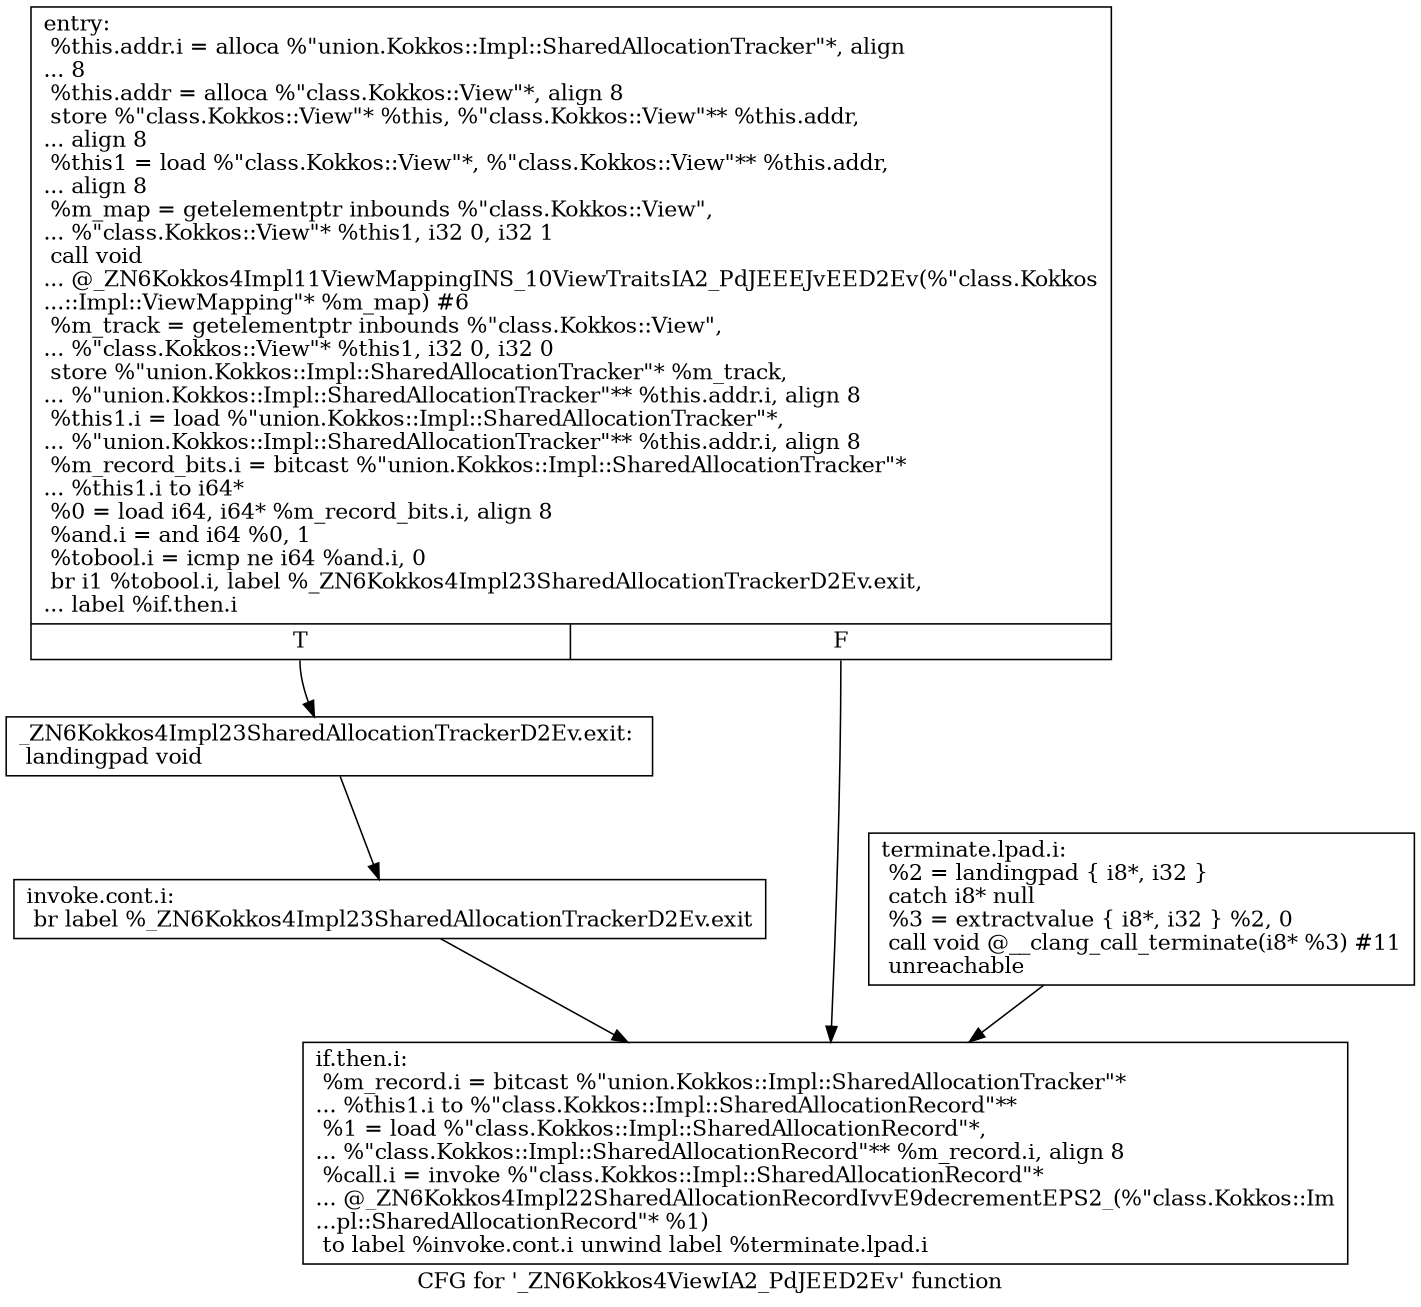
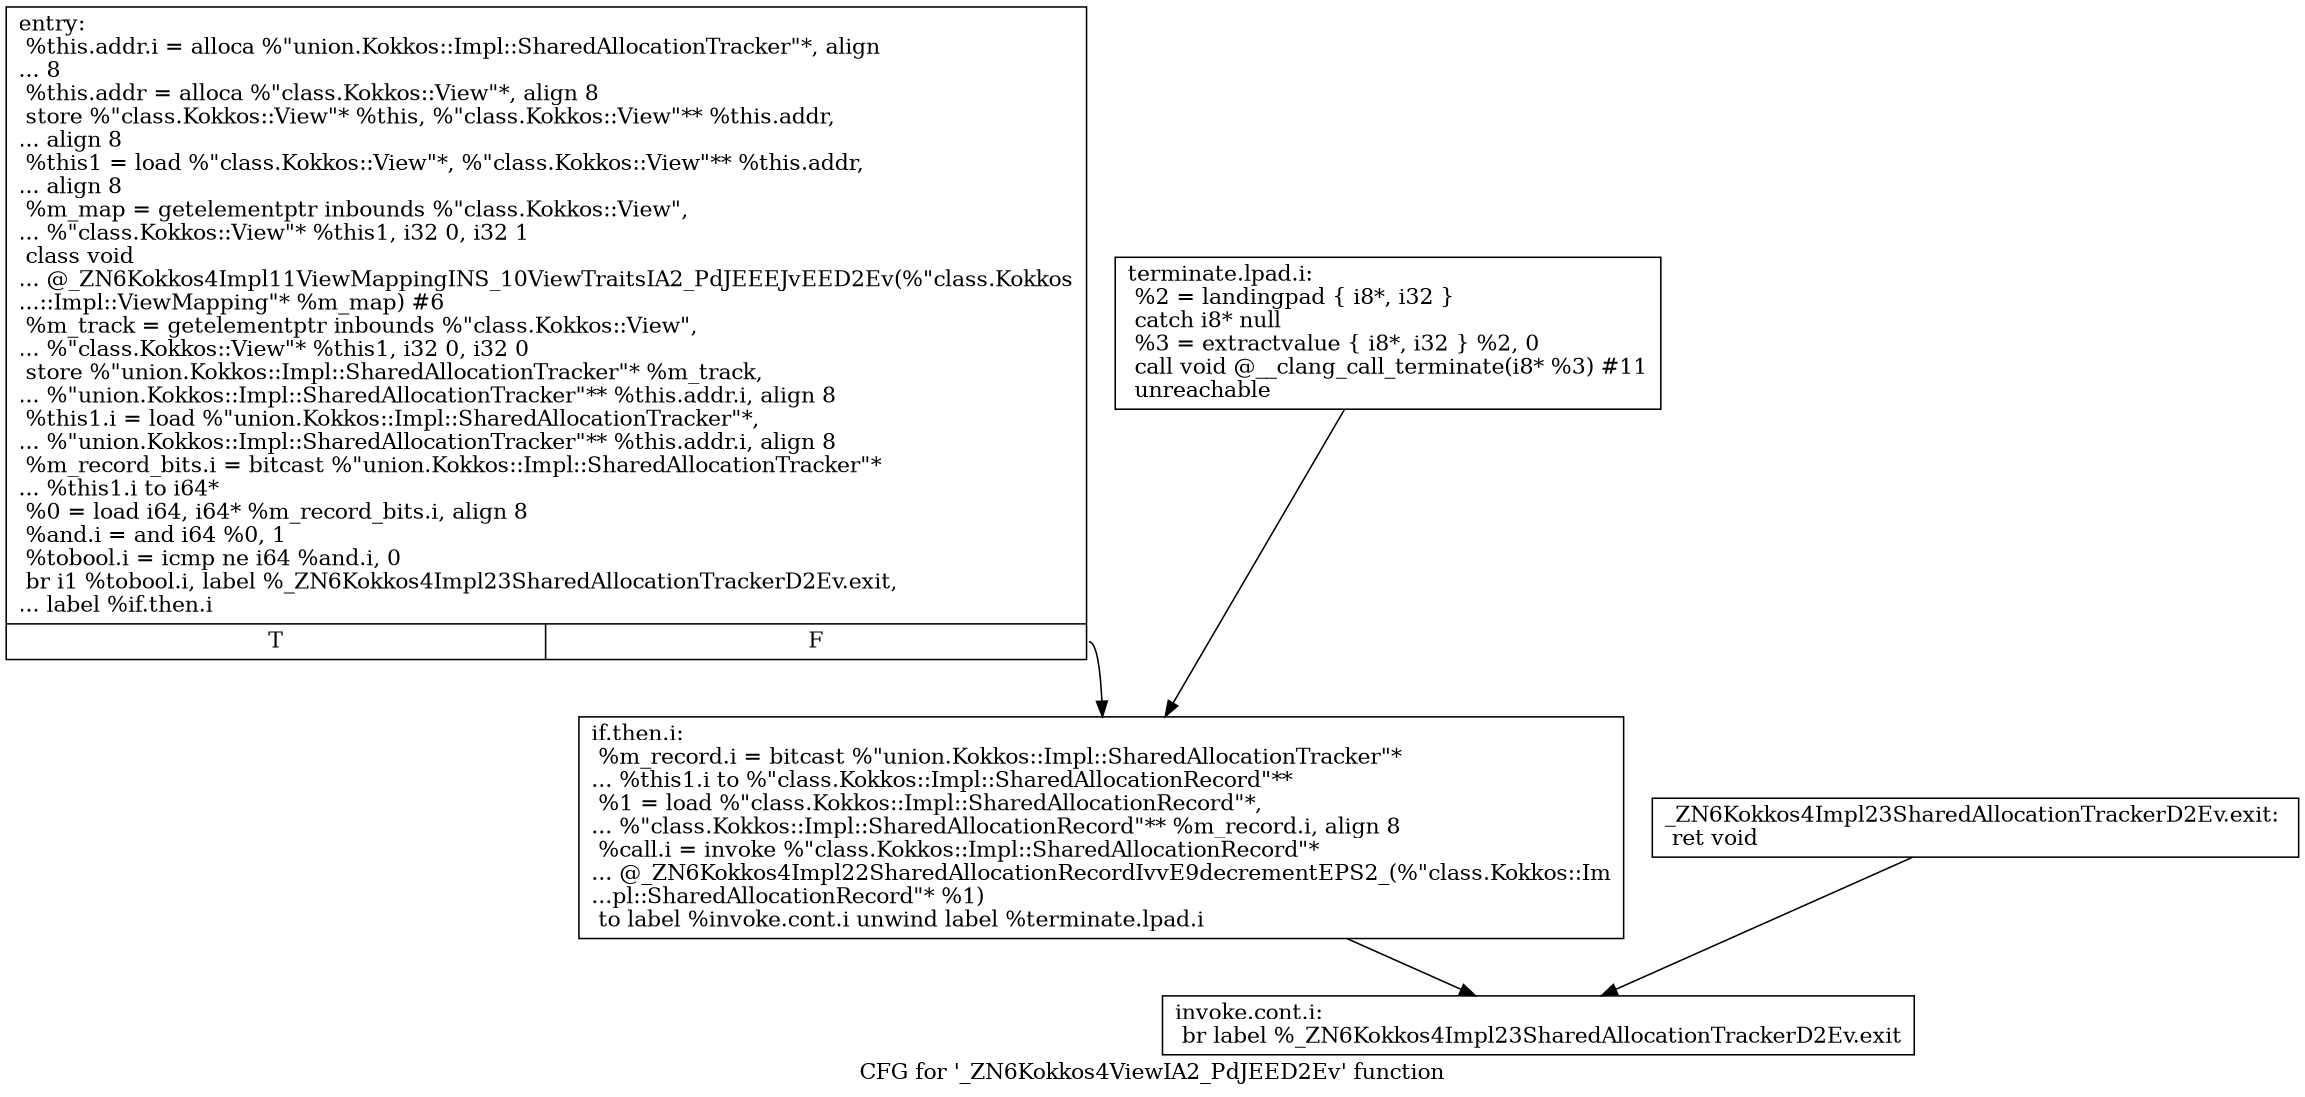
(93, 257) -> (77, 257)
(302, 682) -> none
(111, 757) -> (1712, 839)
(527, 987) -> (1404, 964)
